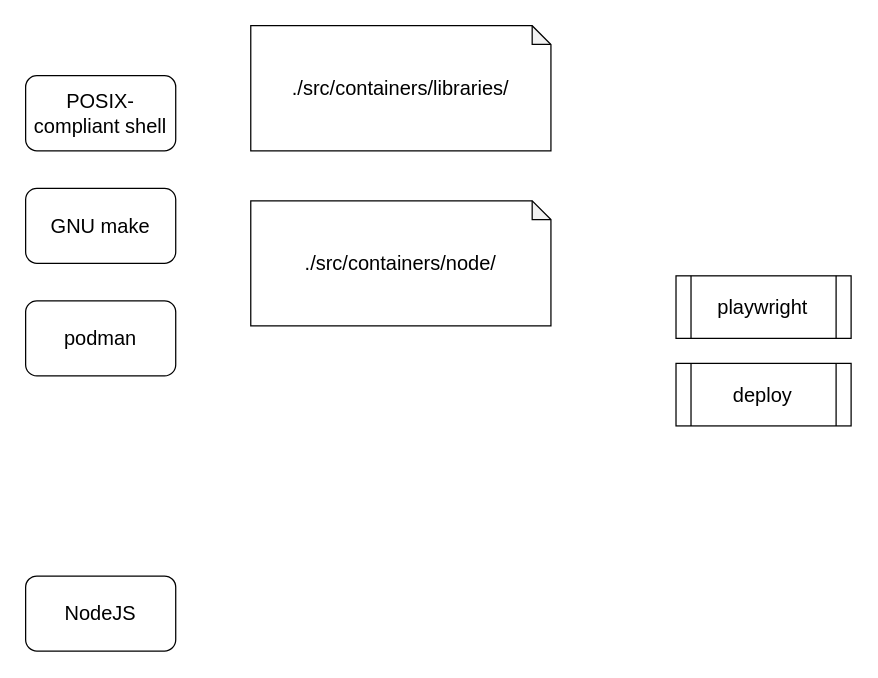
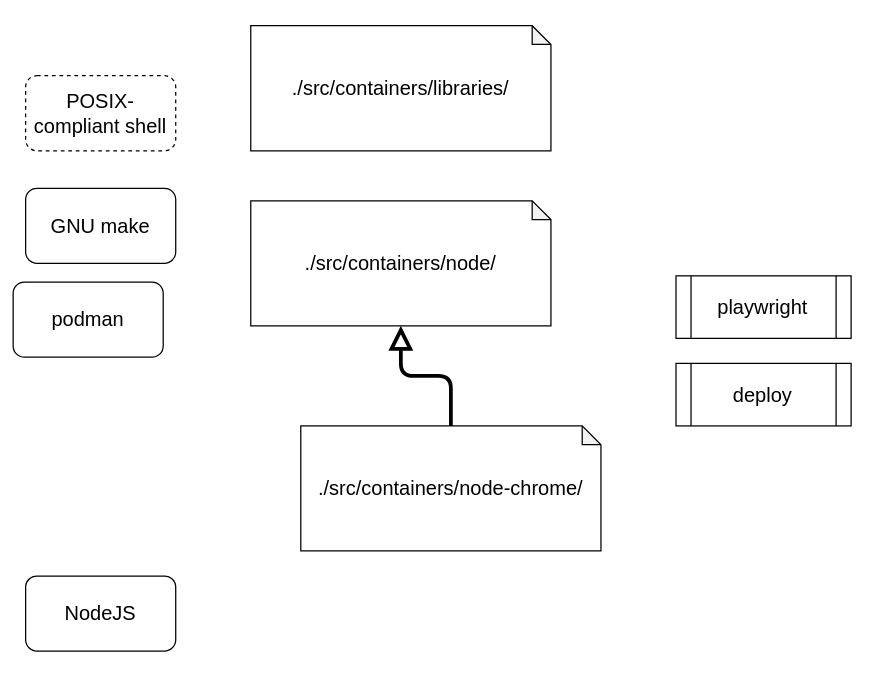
(101, 113) -> (101, 113)
(101, 338) -> (88, 319)
none -> (437, 376)
none -> (451, 488)
